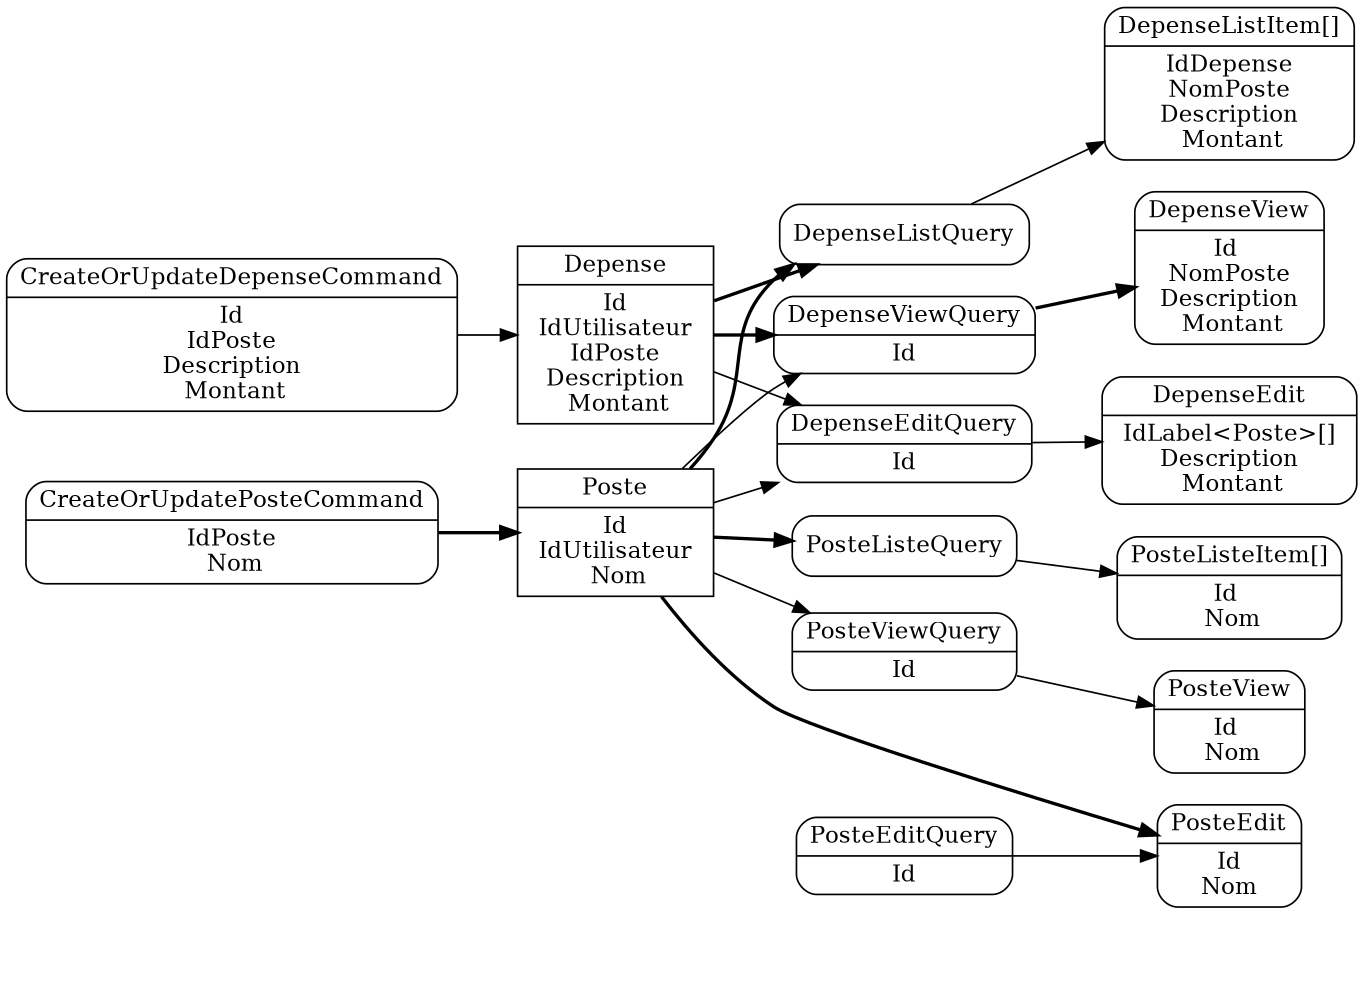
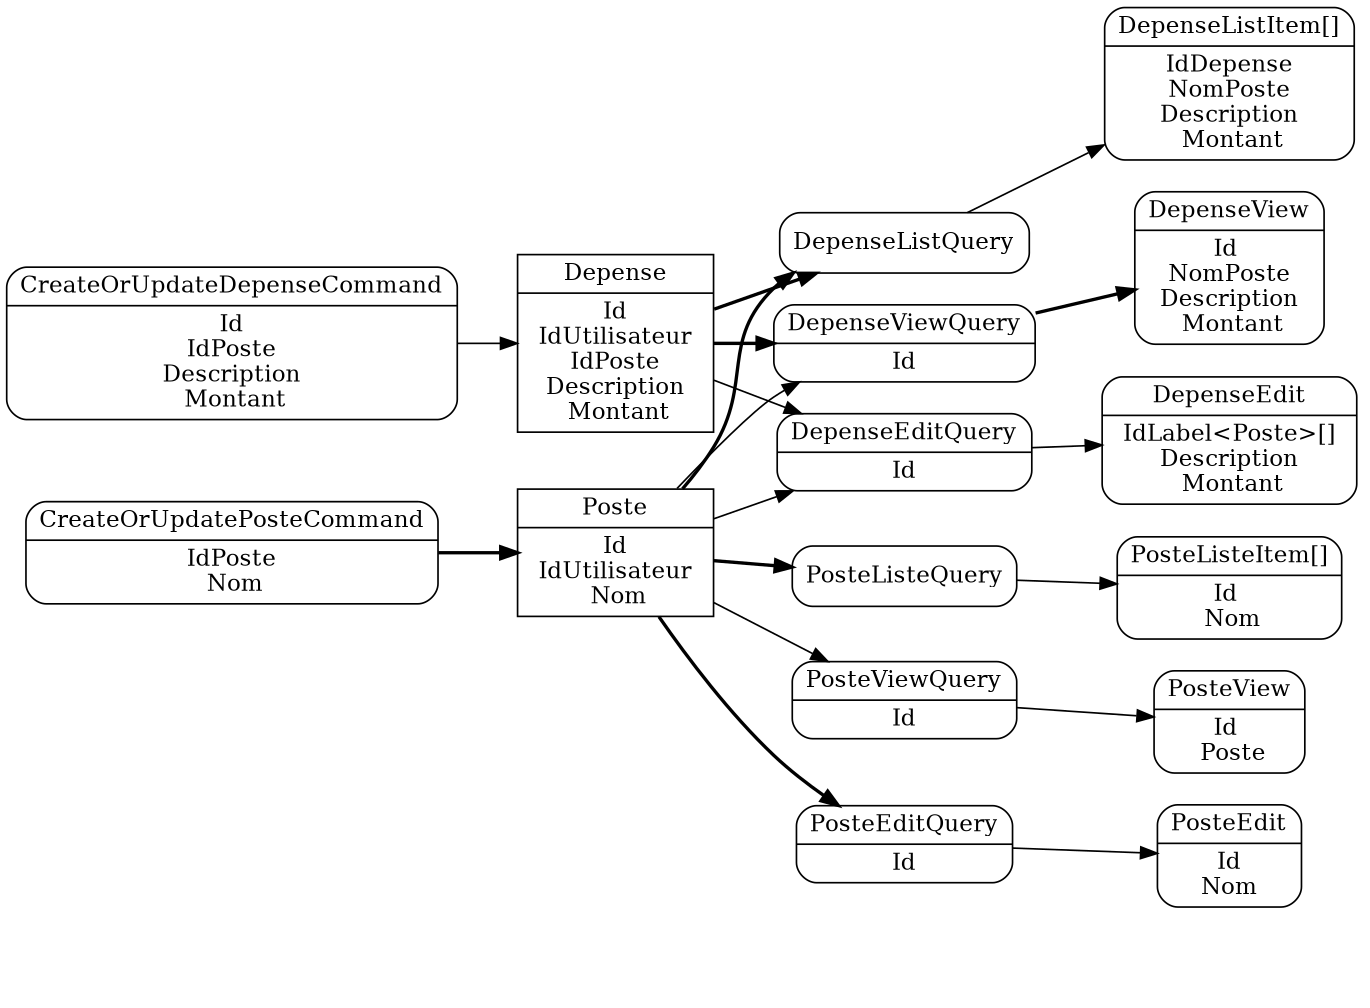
(880, 748) -> (734, 714)
(1229, 753) -> (1229, 753)
